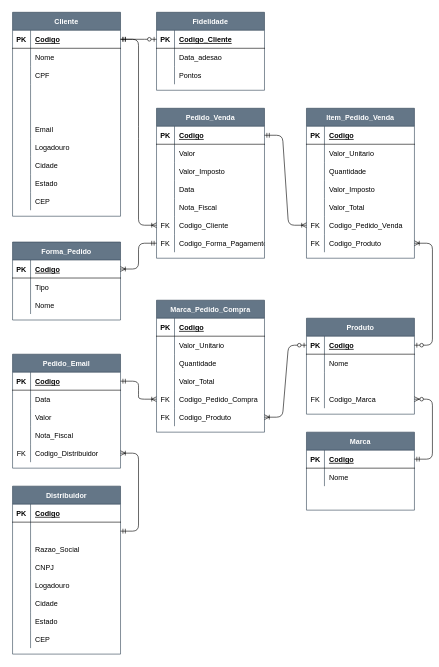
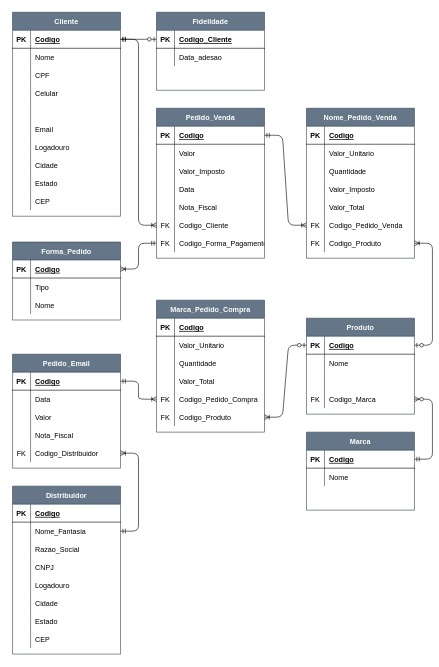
(219, 75) -> none
none -> (75, 93)
(360, 118) -> (360, 118)
none -> (75, 531)
